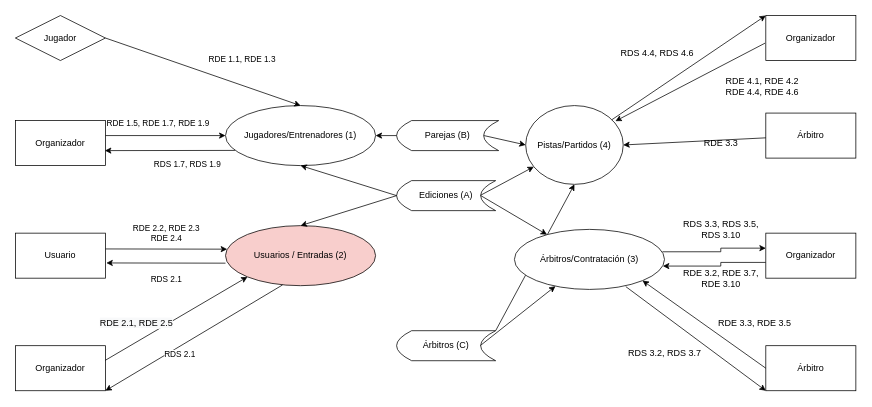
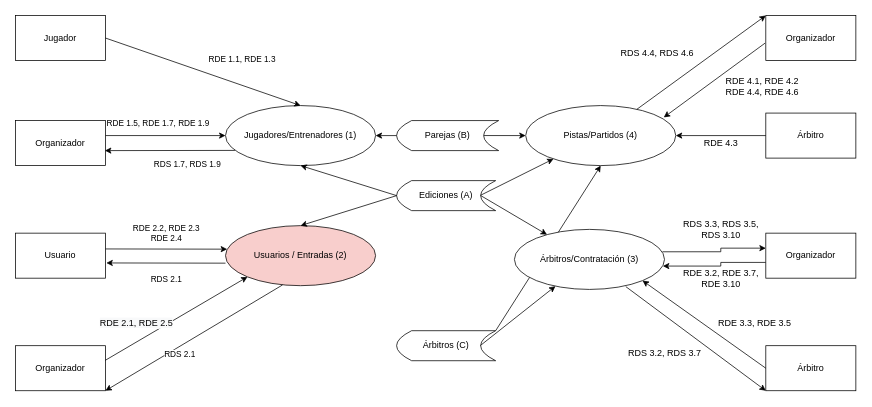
(60, 38) -> (60, 38)
(721, 143) -> (721, 143)
(574, 145) -> (600, 135)
